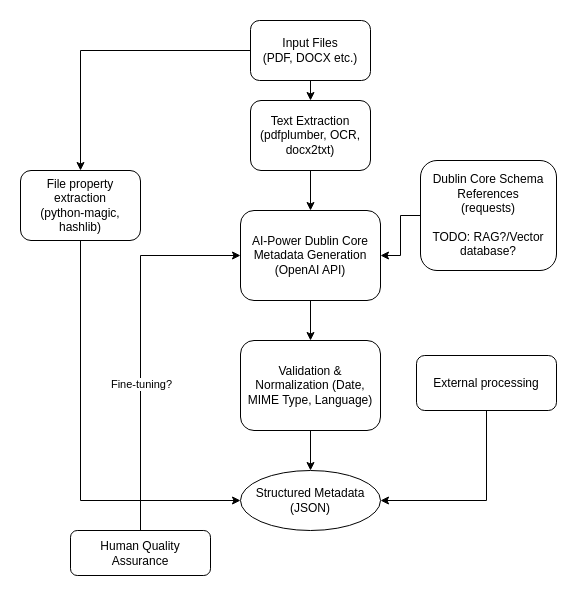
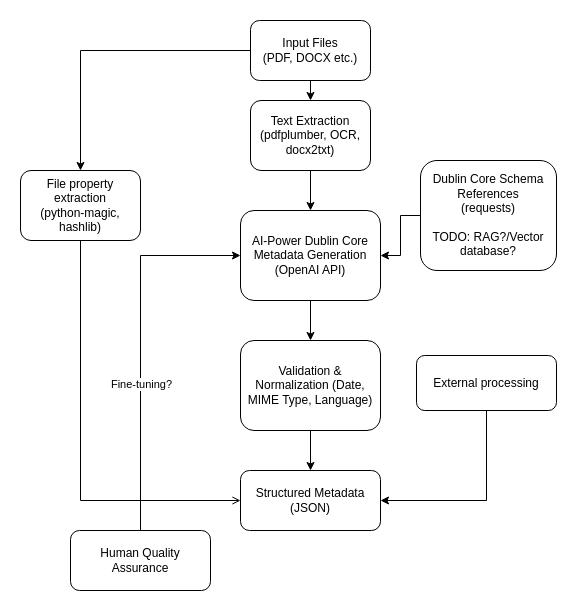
(232, 501) -> (234, 501)
(311, 501) -> (311, 501)
(141, 553) -> (141, 561)
